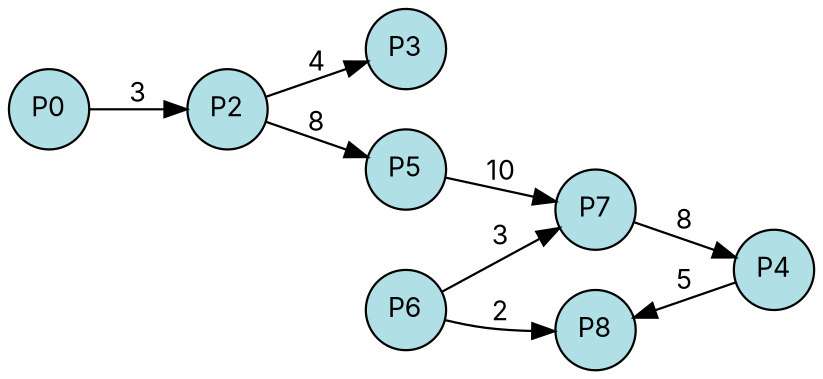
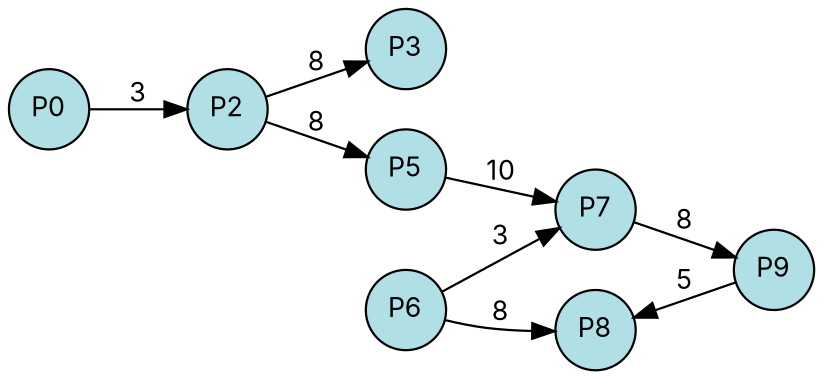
(317, 64) -> (317, 64)
(774, 270) -> (774, 270)
(501, 313) -> (501, 313)
